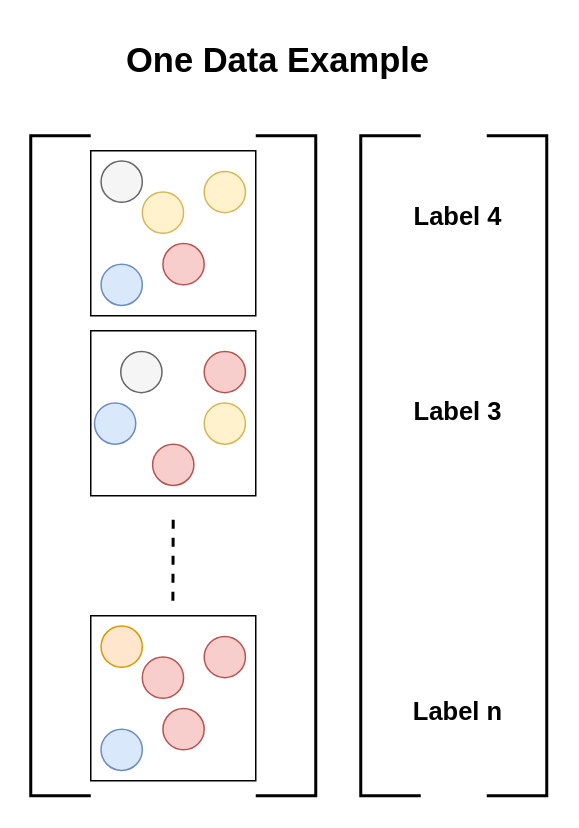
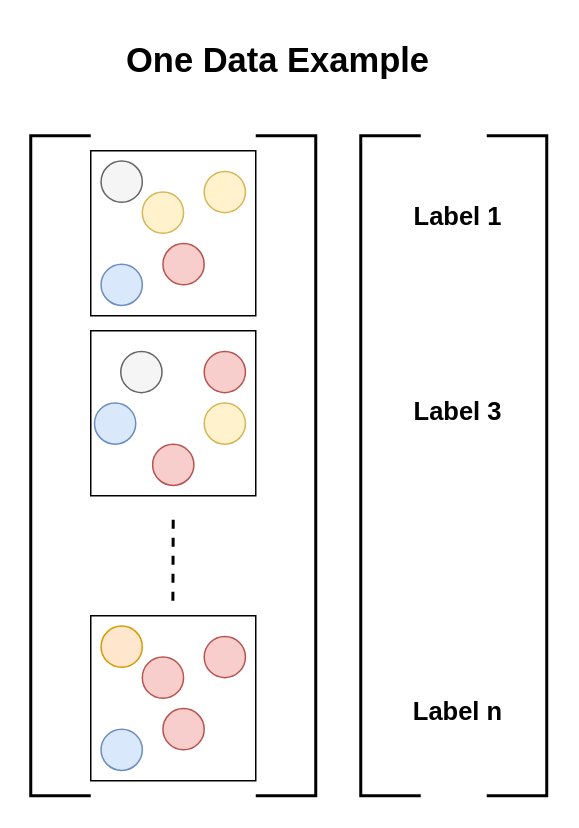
(458, 218) -> (458, 218)
